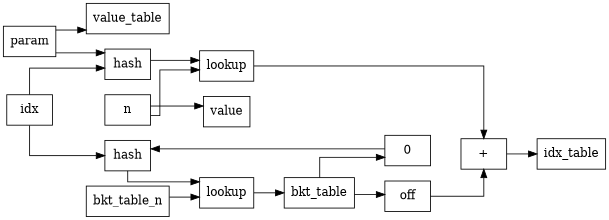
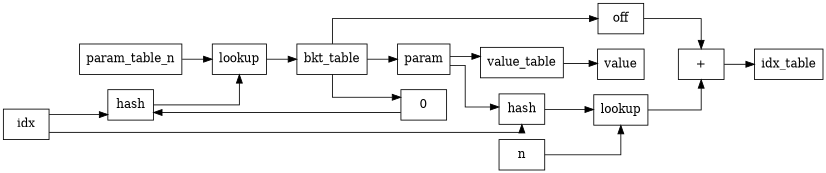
none -> (378, 59)
(173, 106) -> (576, 63)
(128, 201) -> (131, 59)
